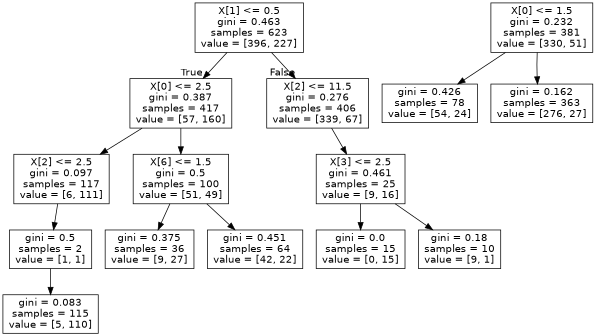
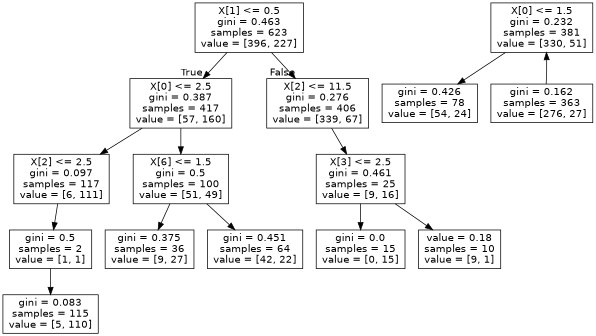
(537, 65) -> (547, 72)
(460, 249) -> (460, 249)
